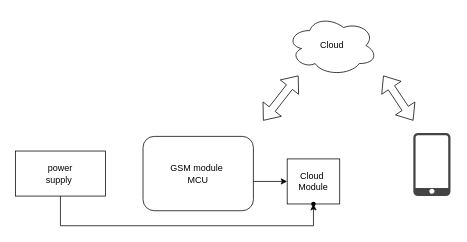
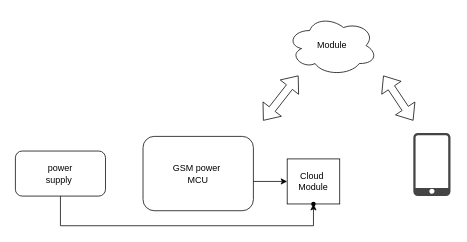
(332, 45) -> (332, 45)
(60, 173) -> (60, 173)
(198, 174) -> (198, 174)
